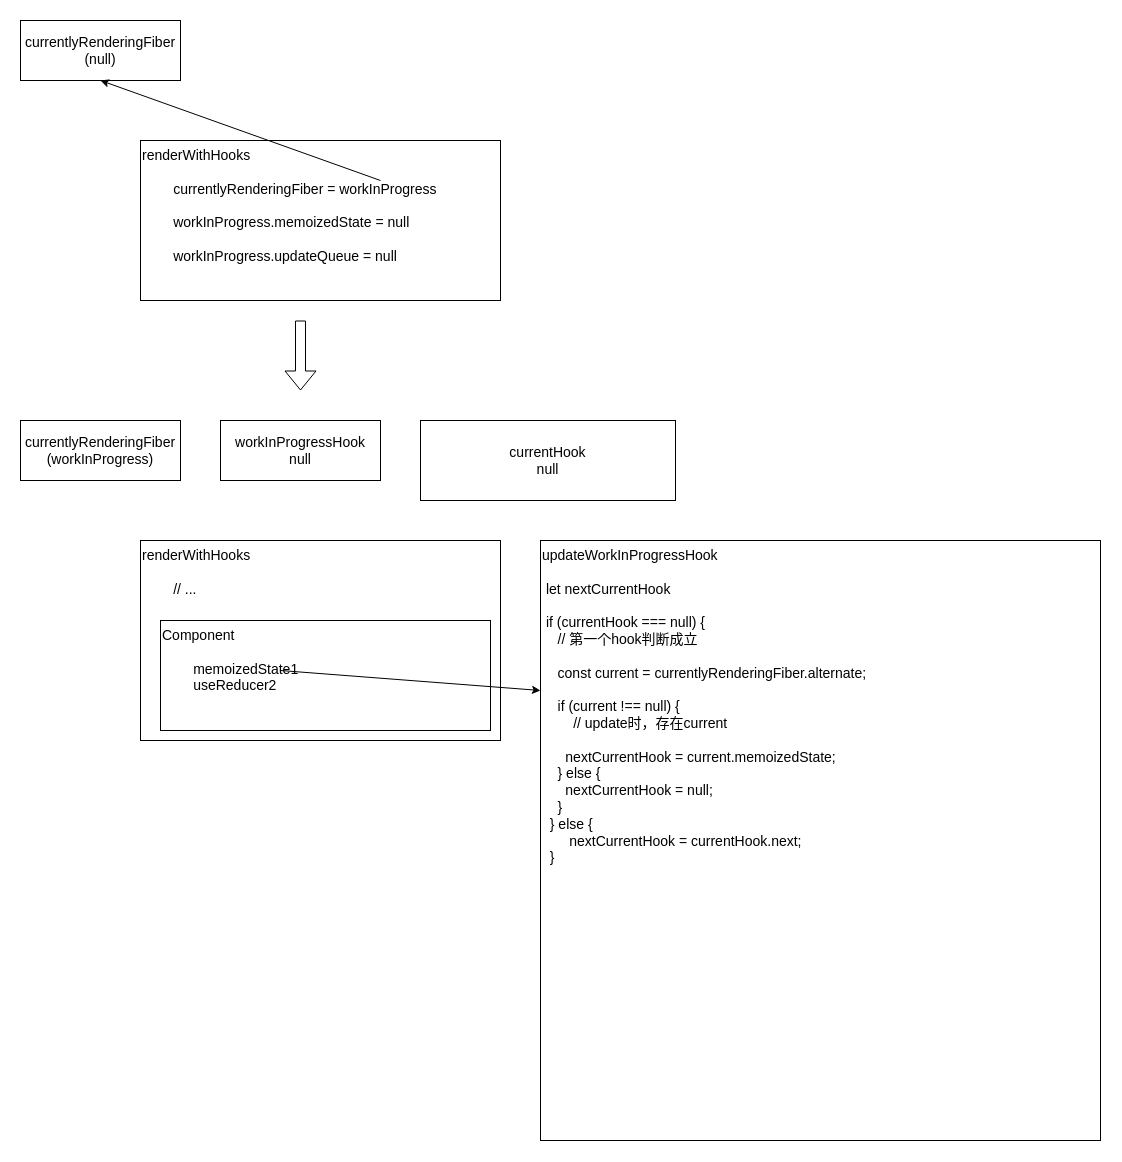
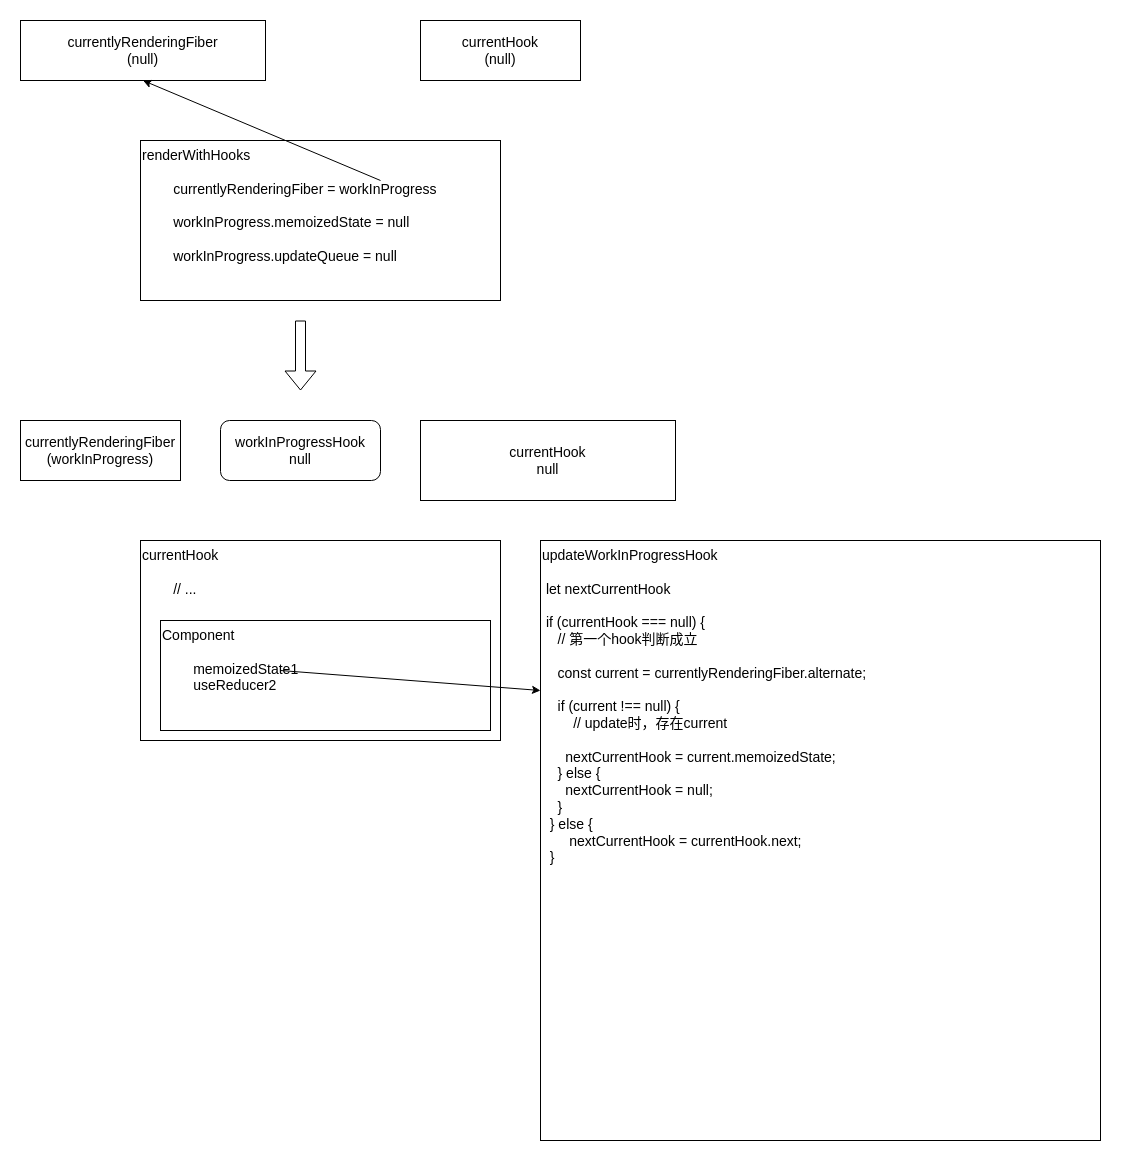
(101, 51) -> (143, 51)
none -> (501, 51)
(301, 451) -> (301, 451)
(199, 564) -> (186, 564)
